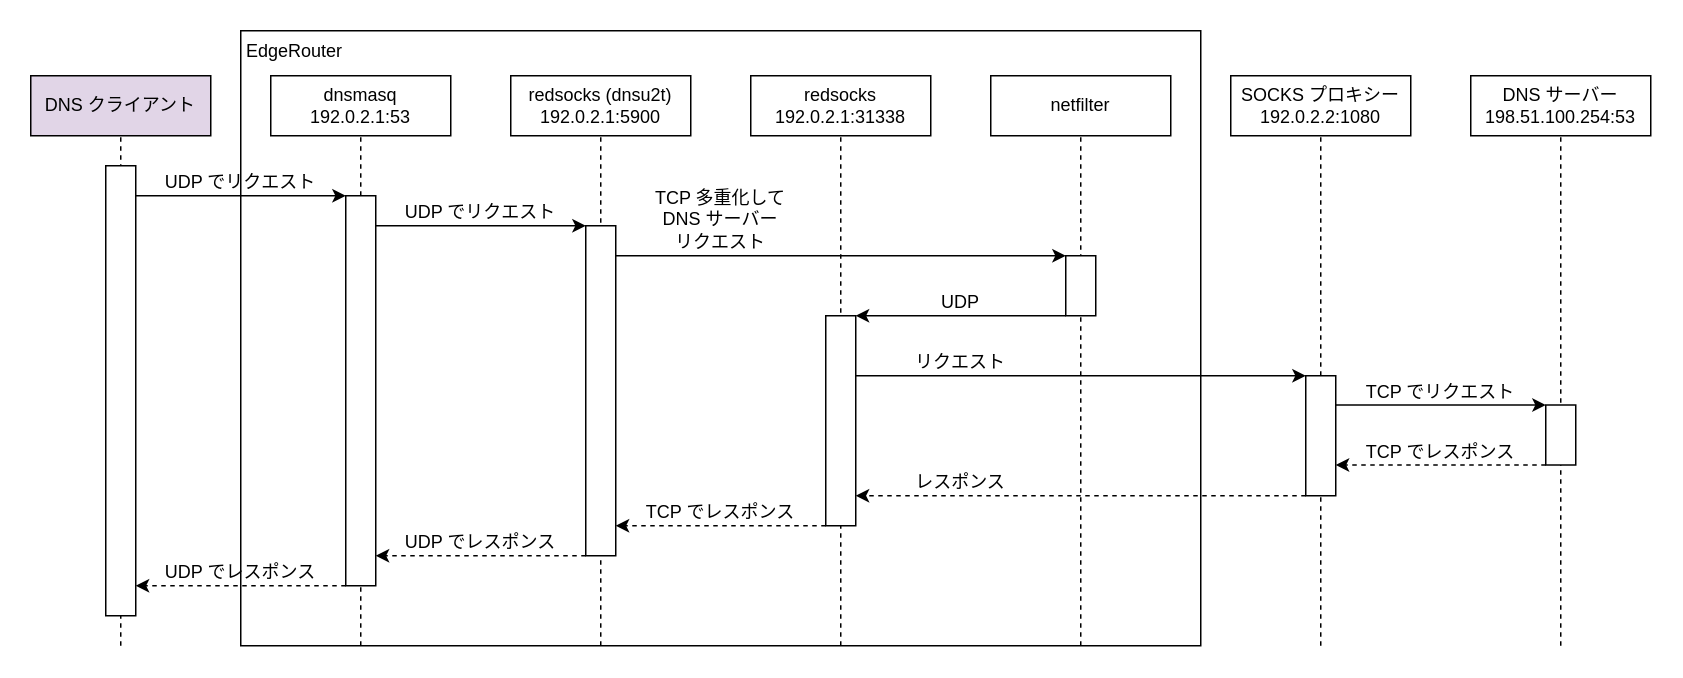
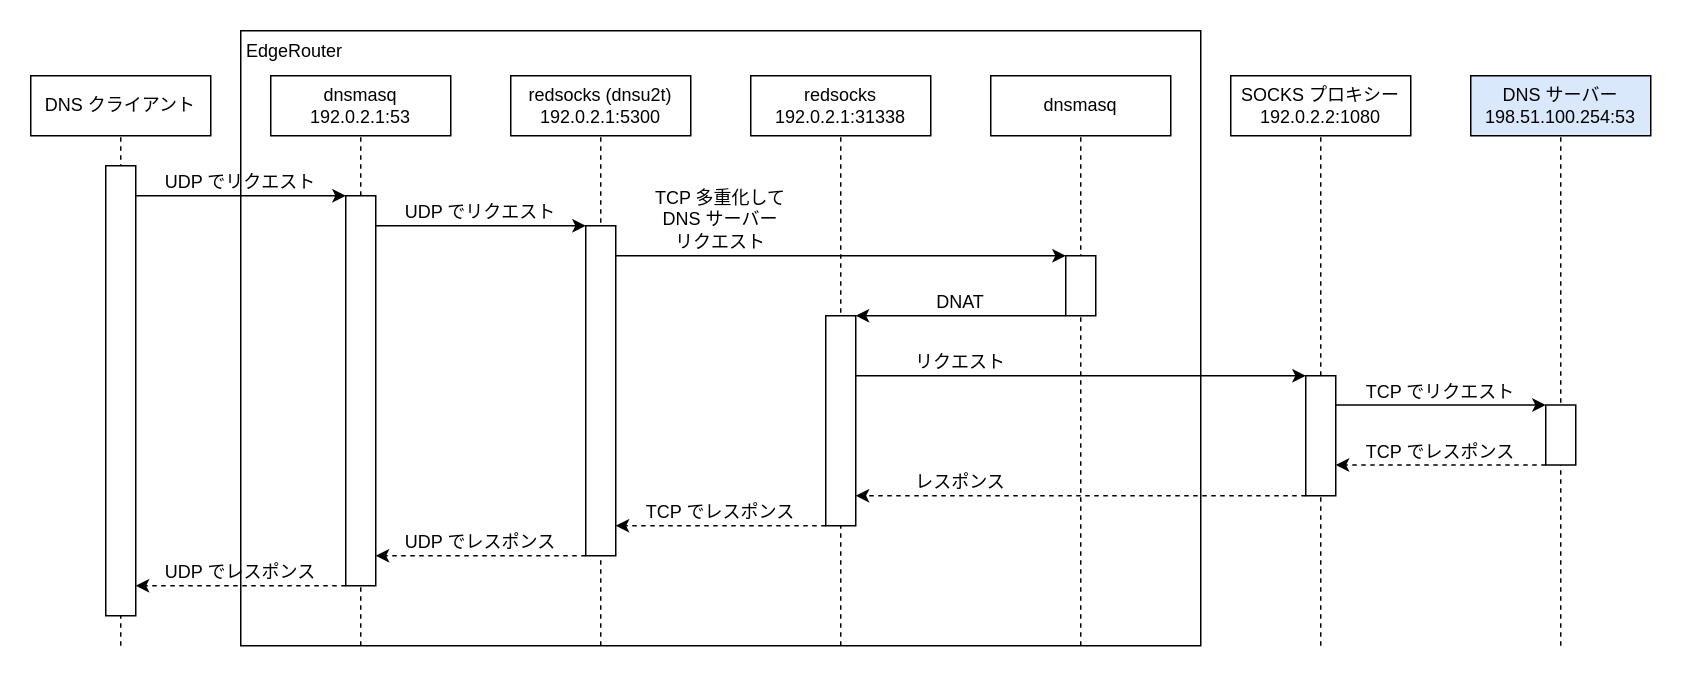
(121, 106) -> (121, 106)
(601, 106) -> (601, 106)
(1081, 106) -> (1081, 106)
(1561, 106) -> (1561, 106)
(961, 300) -> (961, 300)
